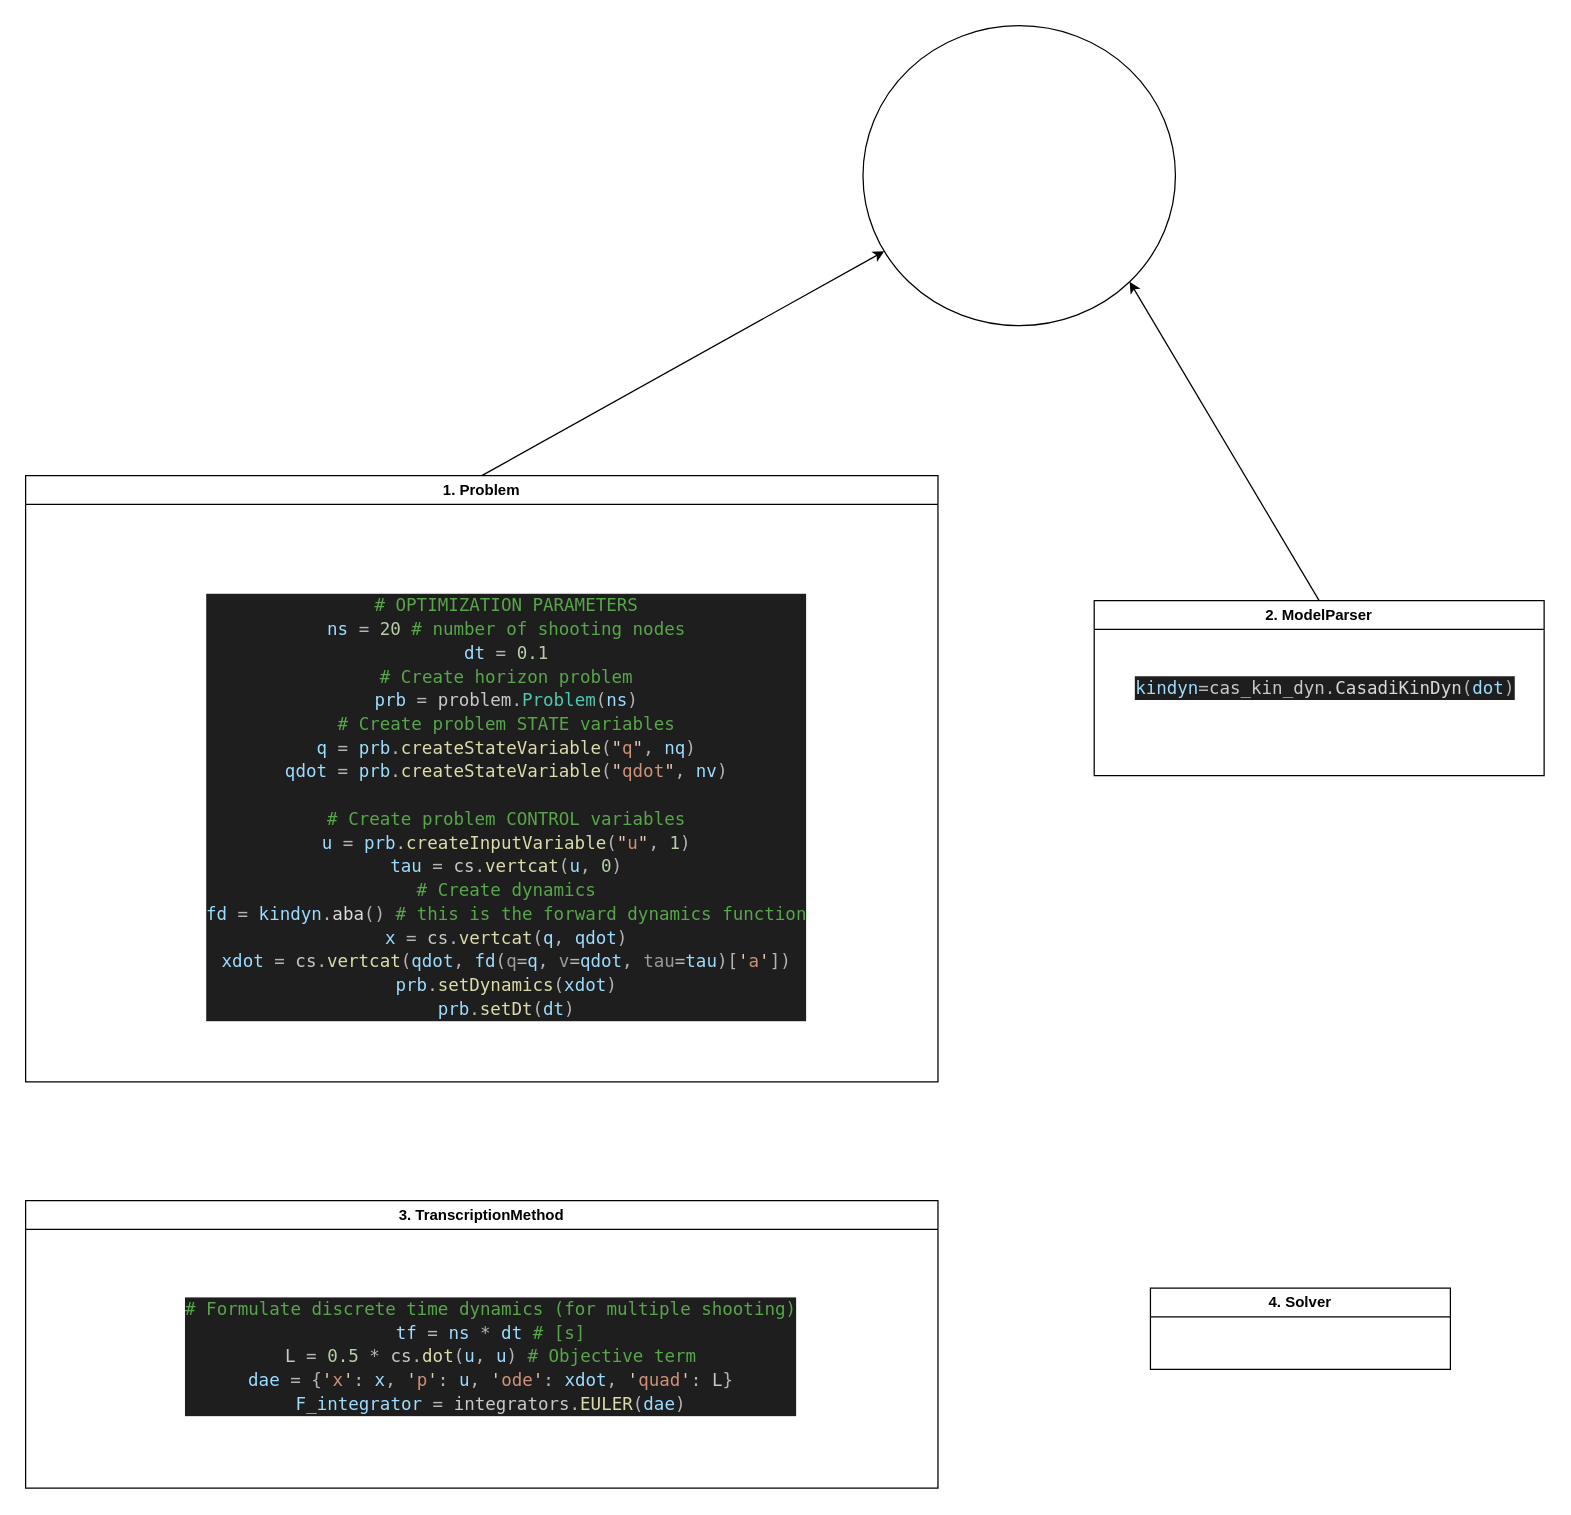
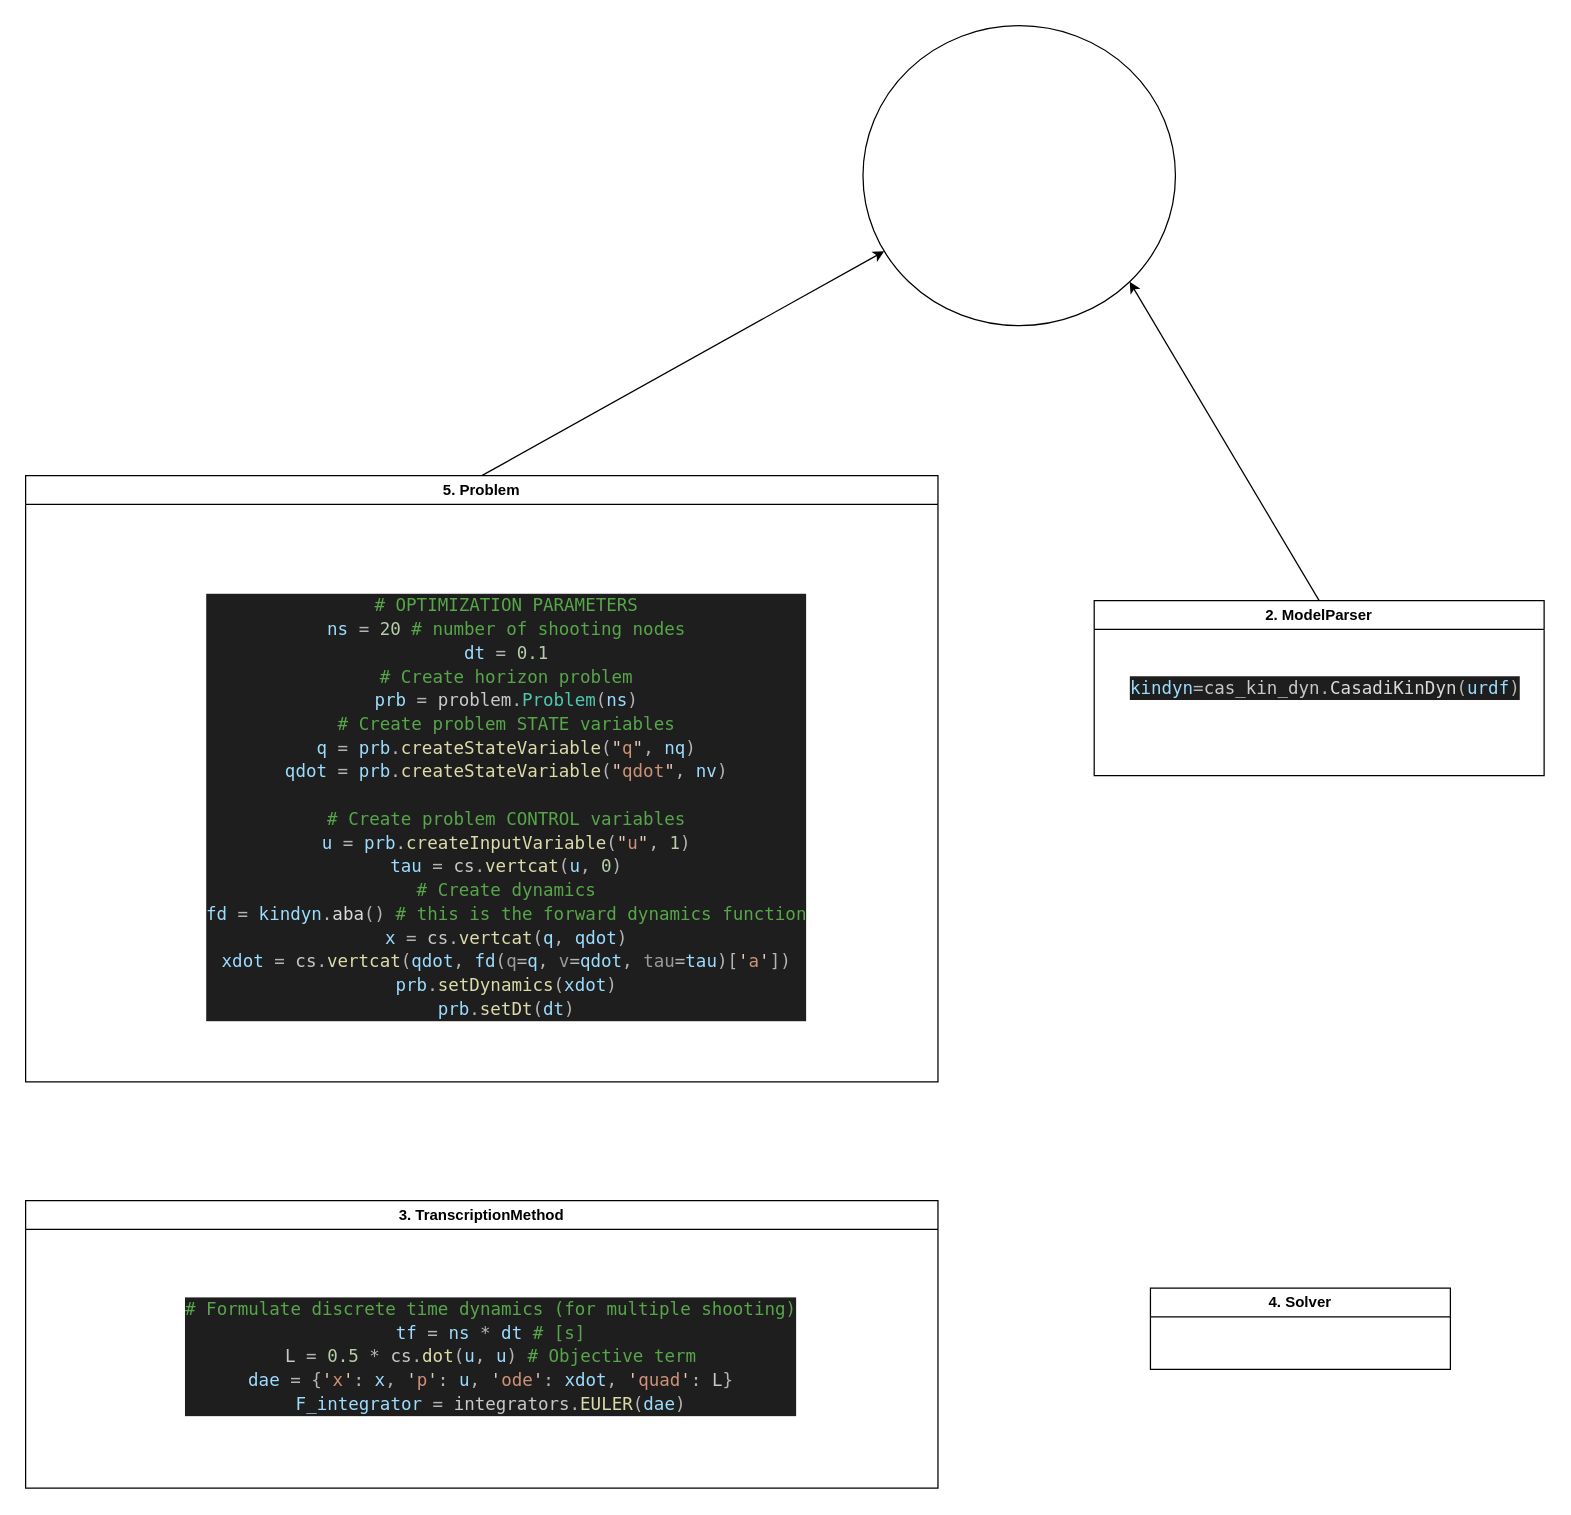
(482, 491) -> (482, 491)
(1326, 688) -> (1326, 688)
